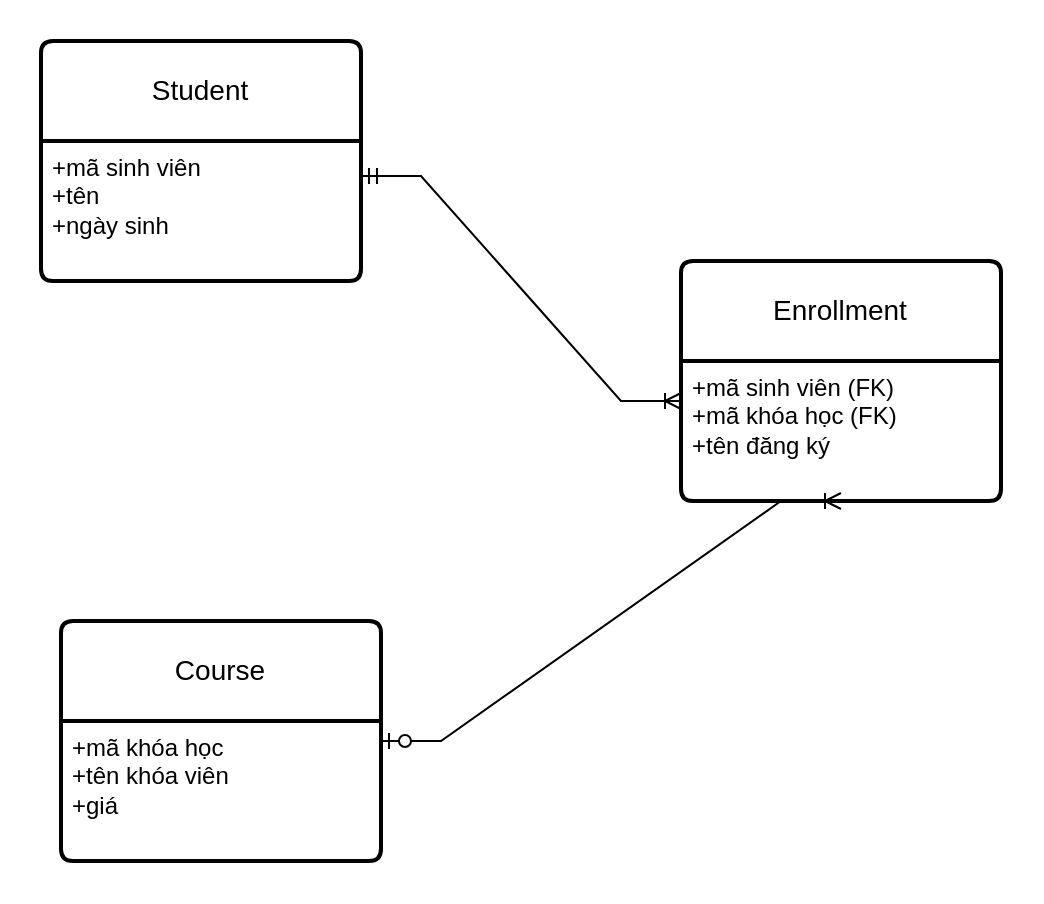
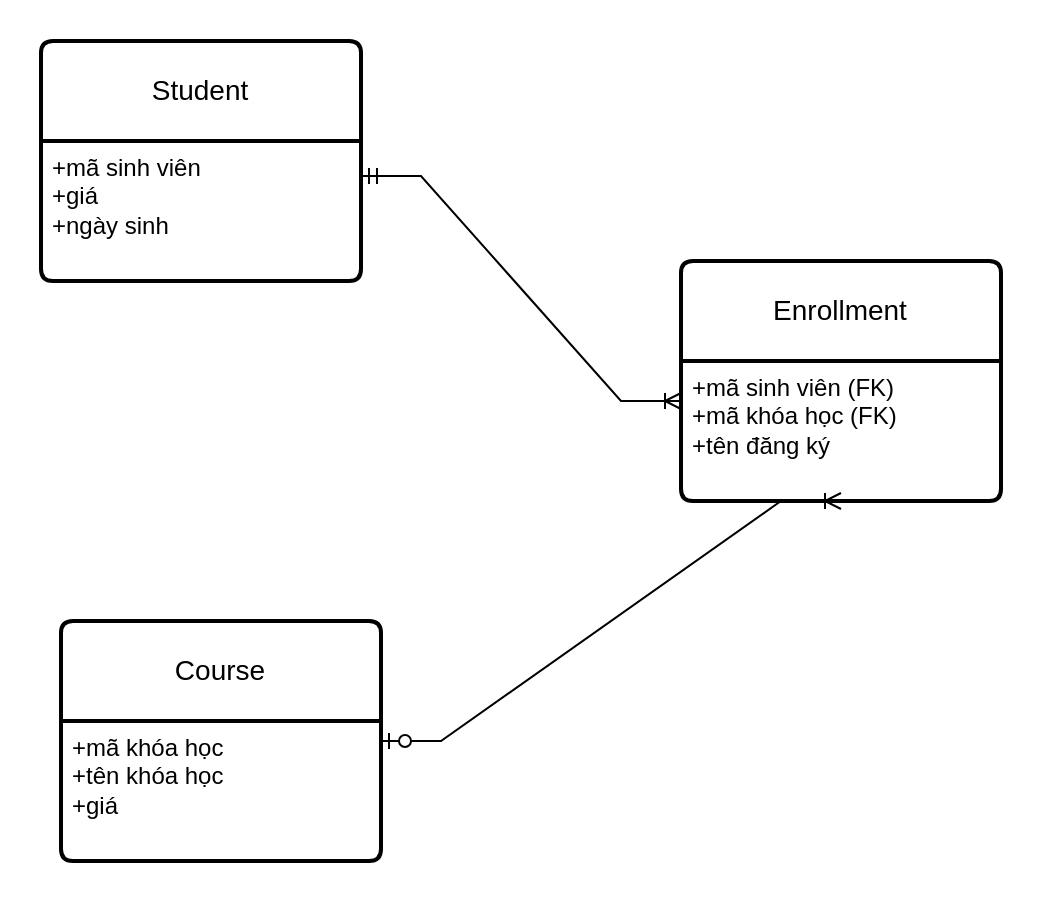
(128, 198) -> (128, 198)
(158, 778) -> (154, 778)
